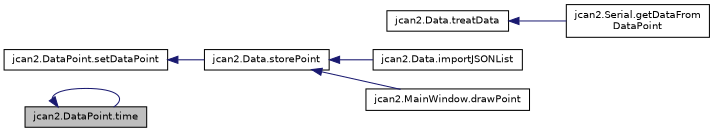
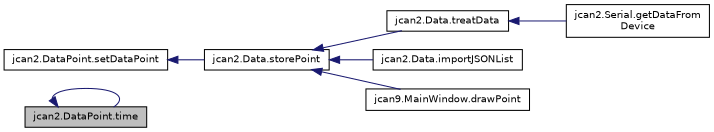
(638, 21) -> (638, 21)
none -> (363, 39)
(448, 100) -> (448, 100)
